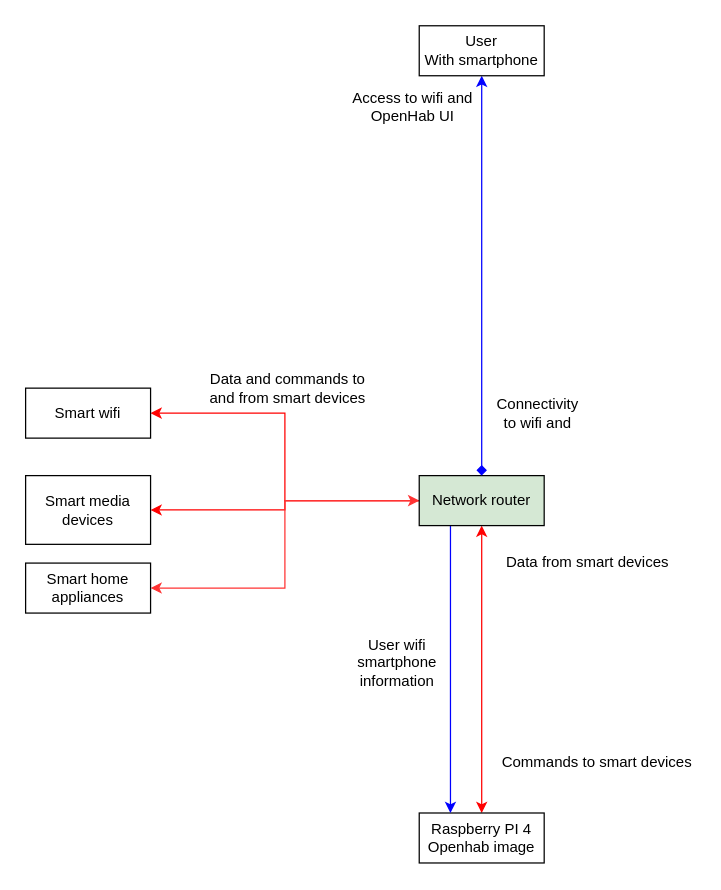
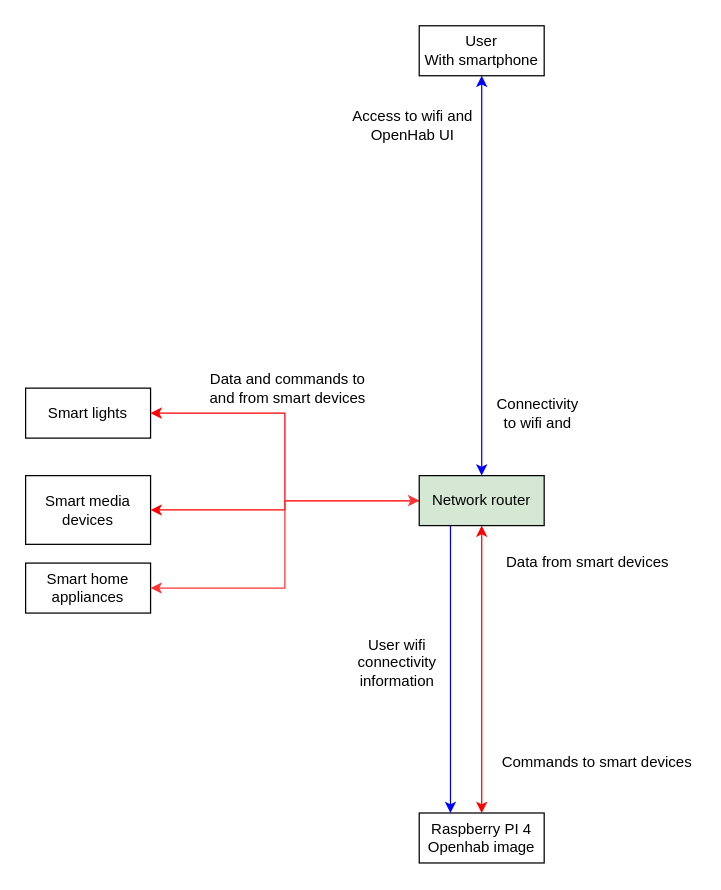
(413, 107) -> (413, 126)
(88, 413) -> (88, 413)
(482, 464) -> (482, 465)
(398, 663) -> (398, 663)
